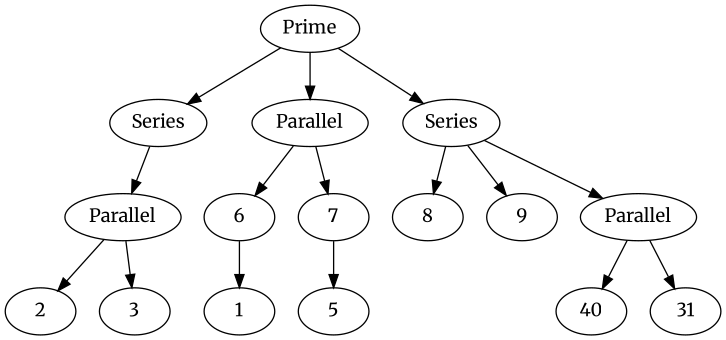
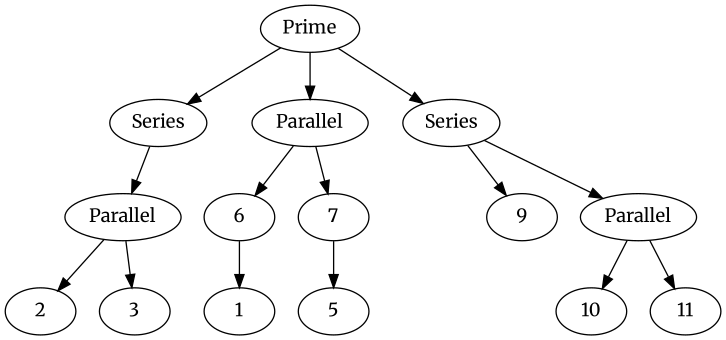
(428, 217) -> none
(591, 311) -> (591, 311)
(686, 311) -> (686, 311)
